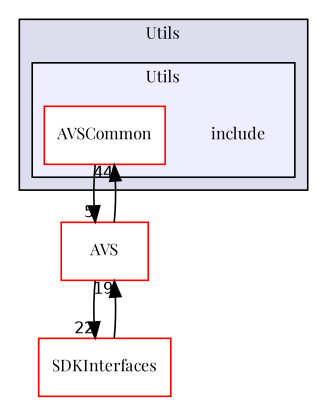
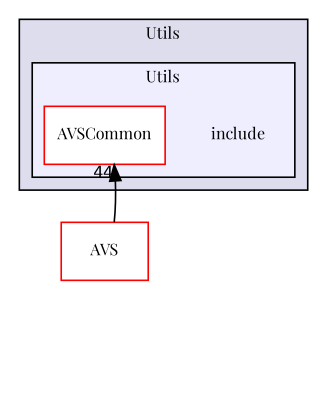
(94, 185) -> none
(105, 367) -> none
